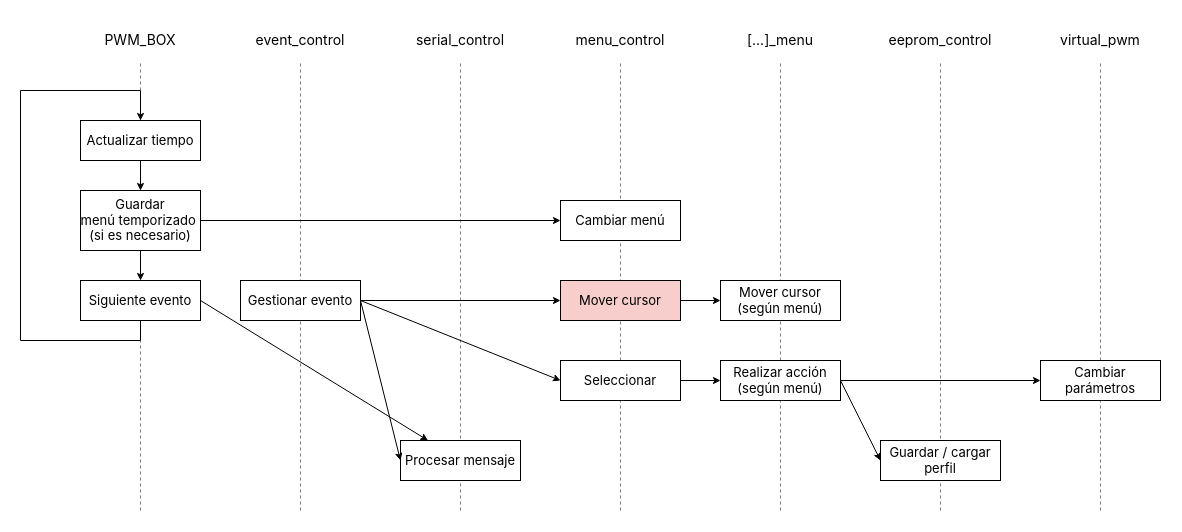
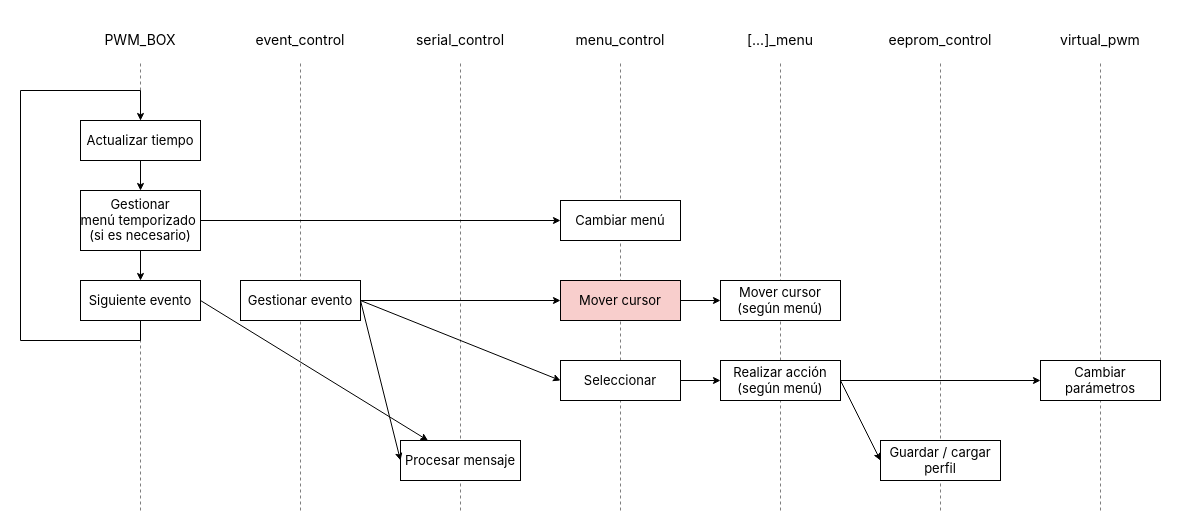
(141, 221) -> (141, 221)
